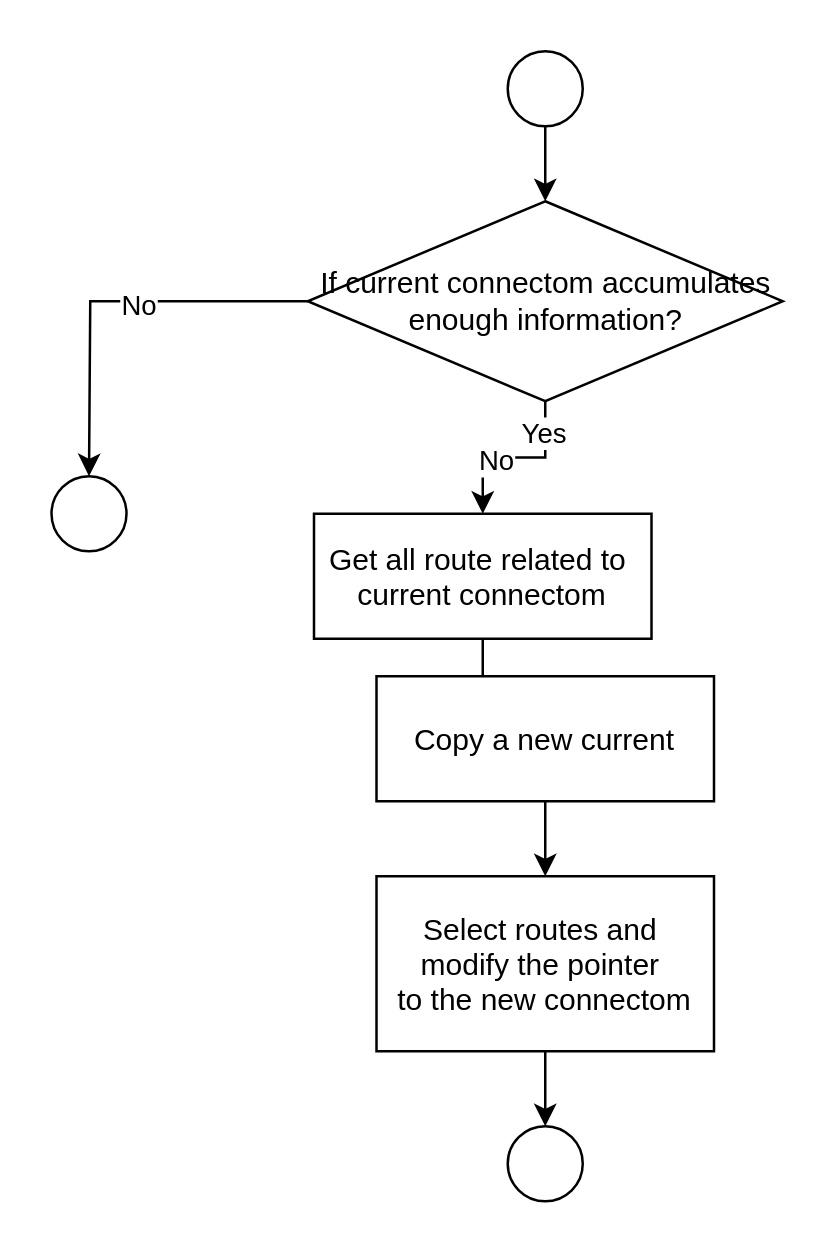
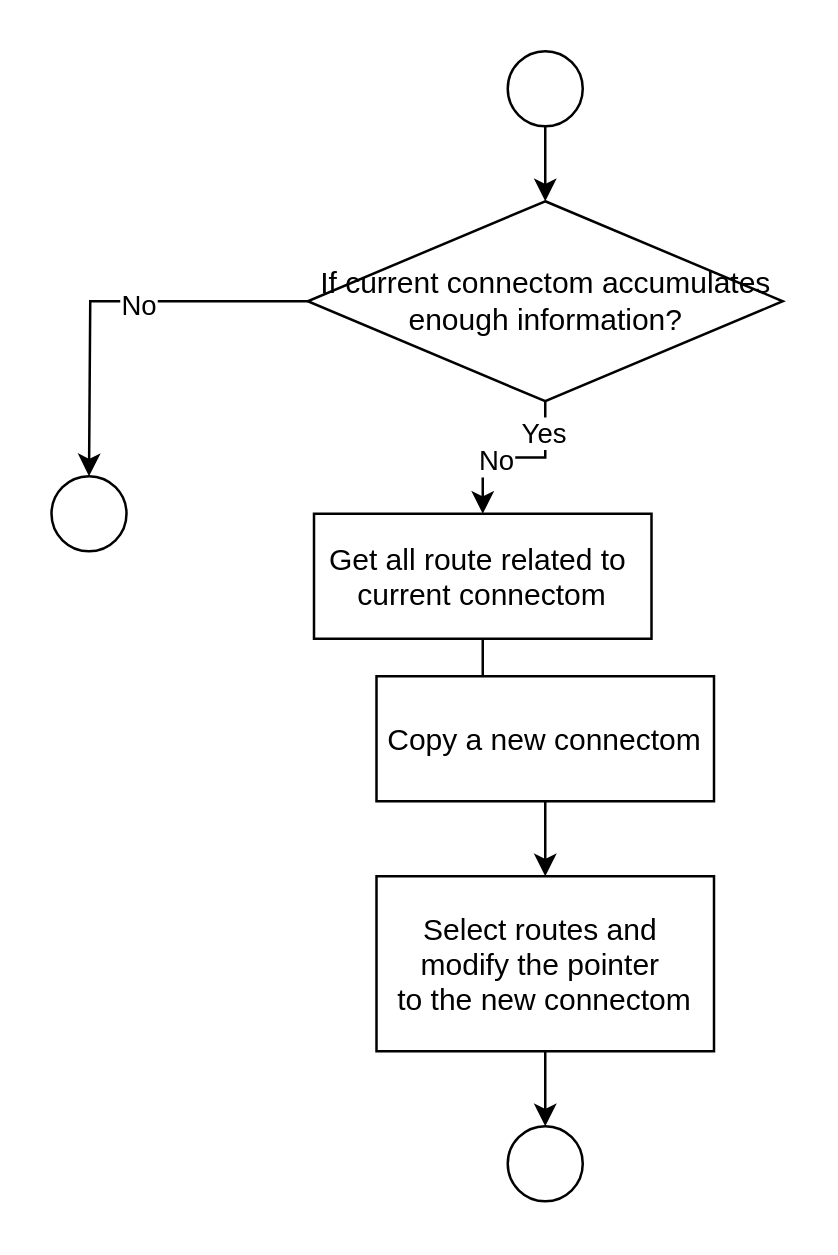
(544, 740) -> (544, 740)
